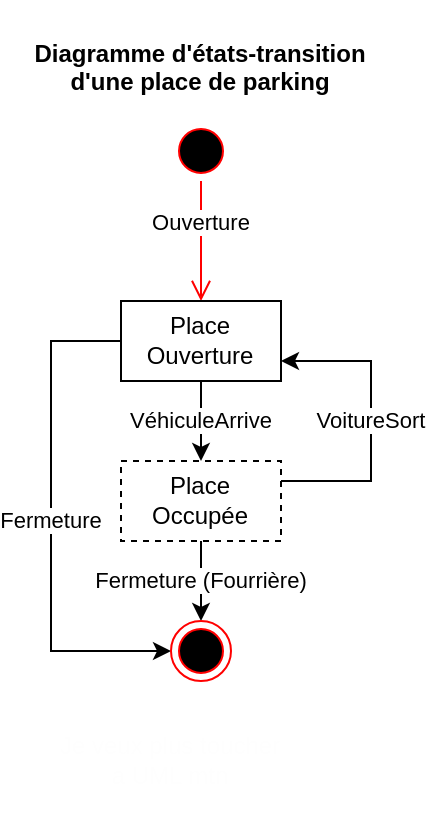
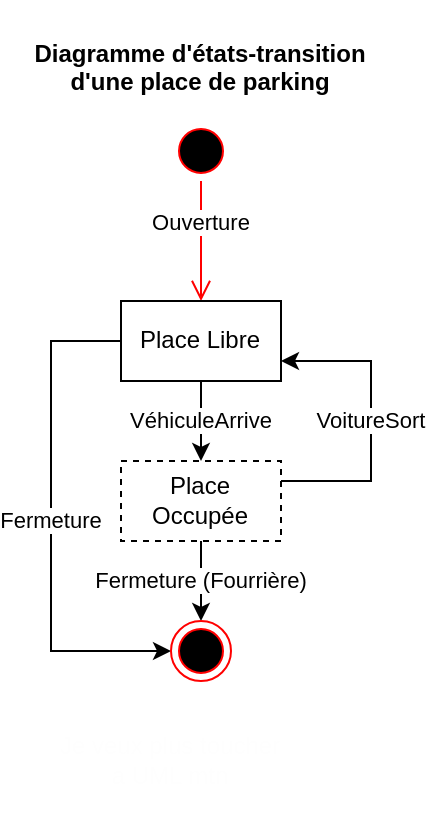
(201, 341) -> (201, 341)
